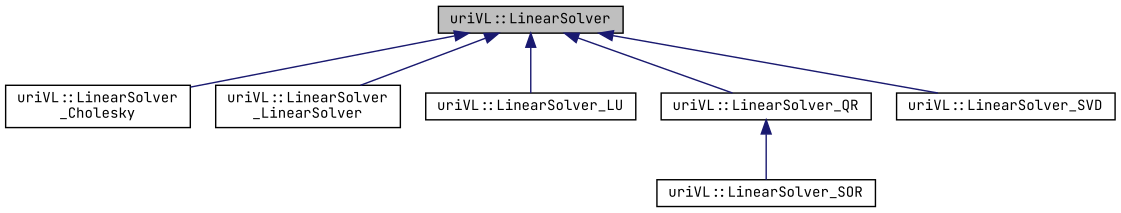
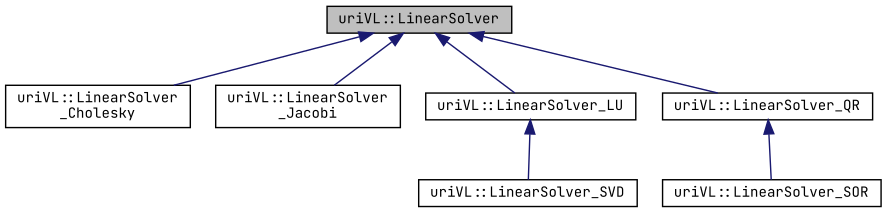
(776, 64) -> (529, 157)
(308, 106) -> (308, 106)
